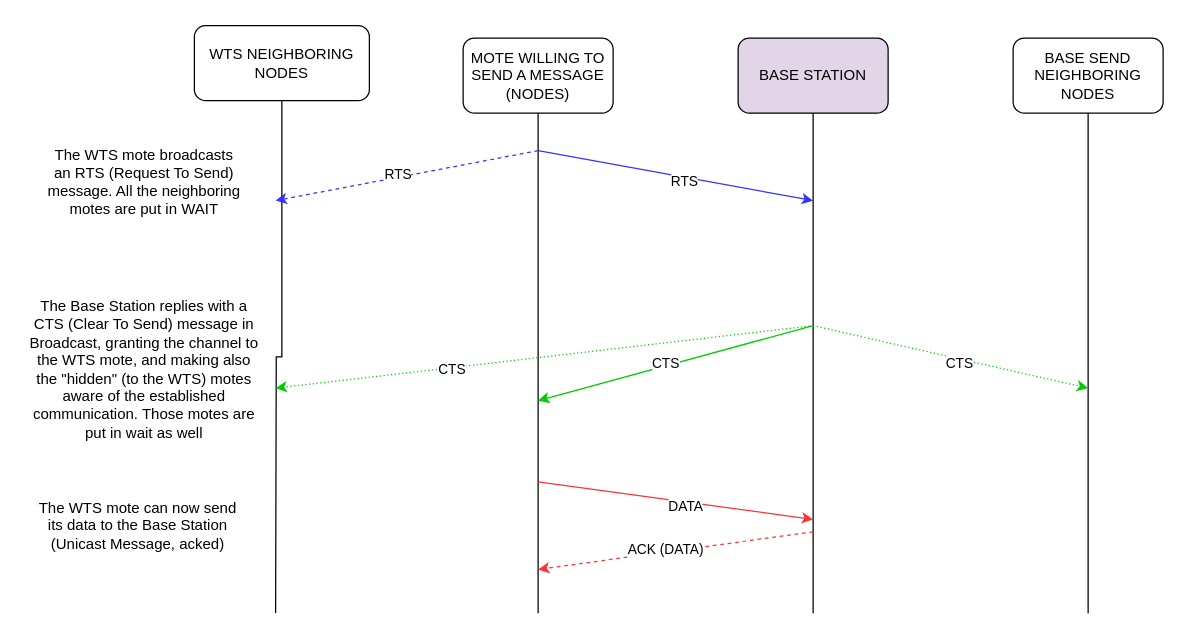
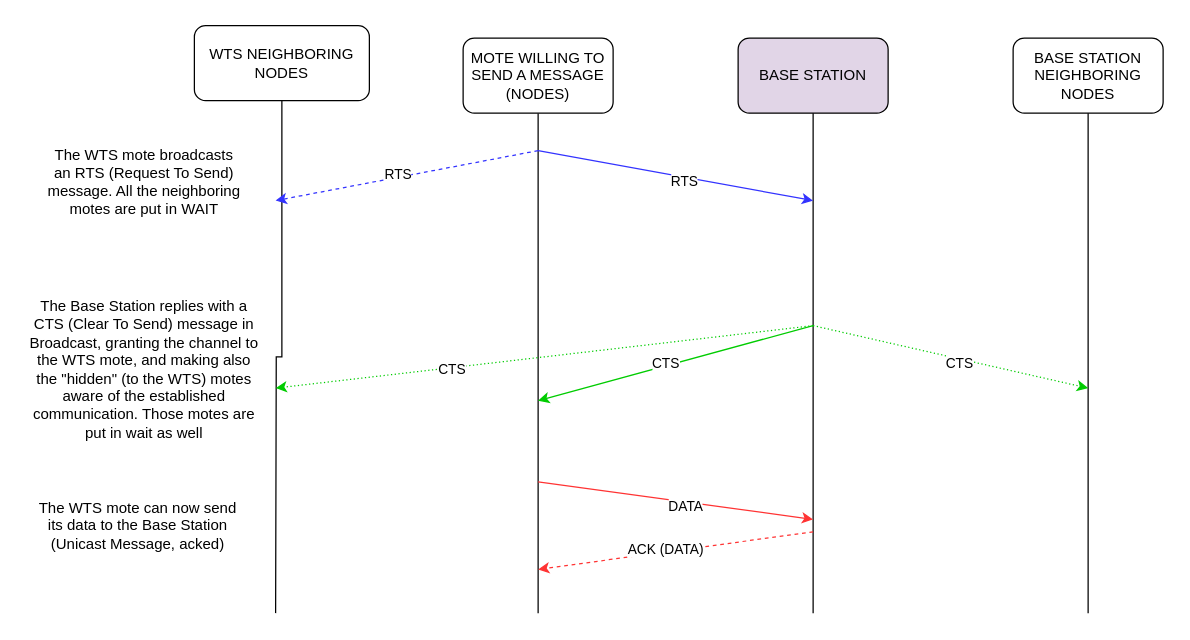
(1088, 76) -> (1088, 76)
